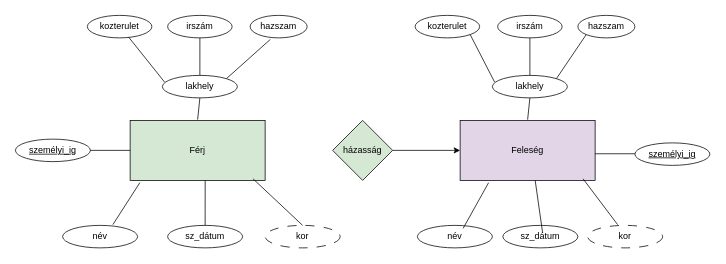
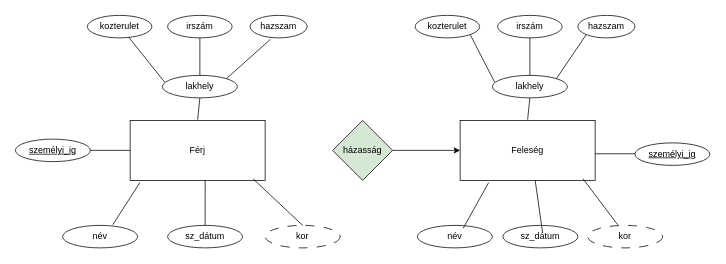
(198, 150) -> (198, 150)
(528, 150) -> (528, 150)
